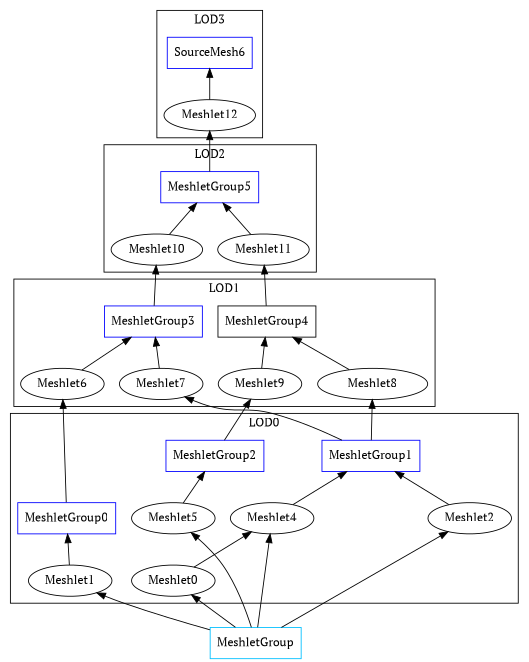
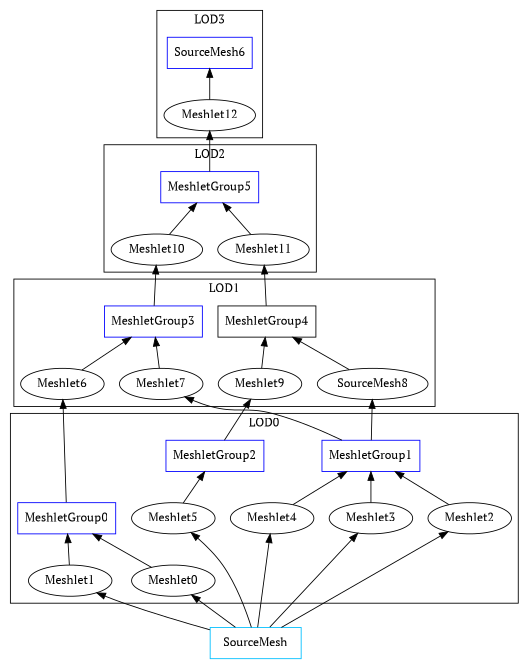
(373, 384) -> (373, 384)
none -> (371, 518)
(219, 552) -> (126, 553)
(256, 643) -> (256, 643)
